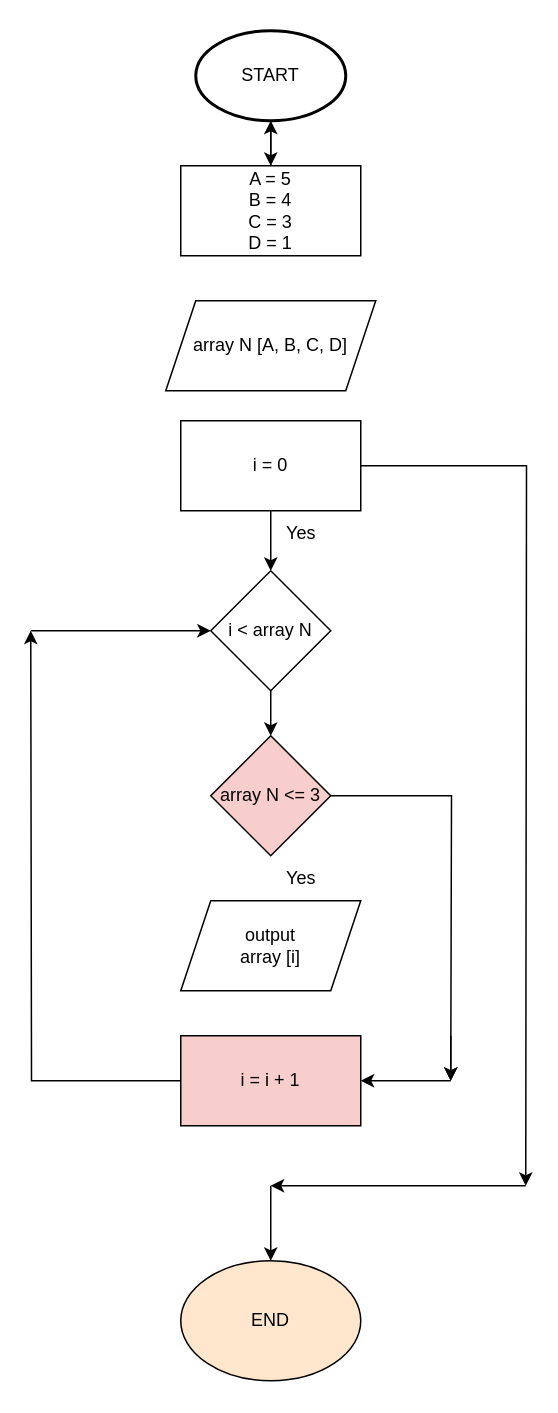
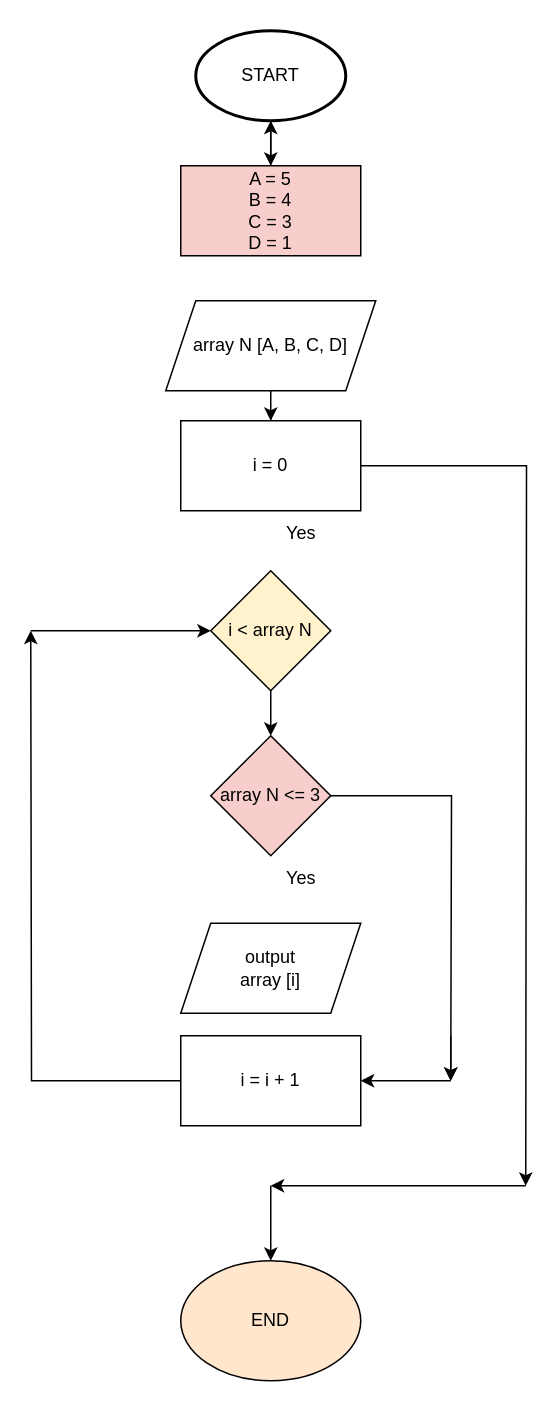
(271, 211) -> (271, 211)
none -> (271, 411)
(271, 536) -> none
(271, 631) -> (271, 631)
(271, 946) -> (271, 968)
(271, 1081) -> (271, 1081)
